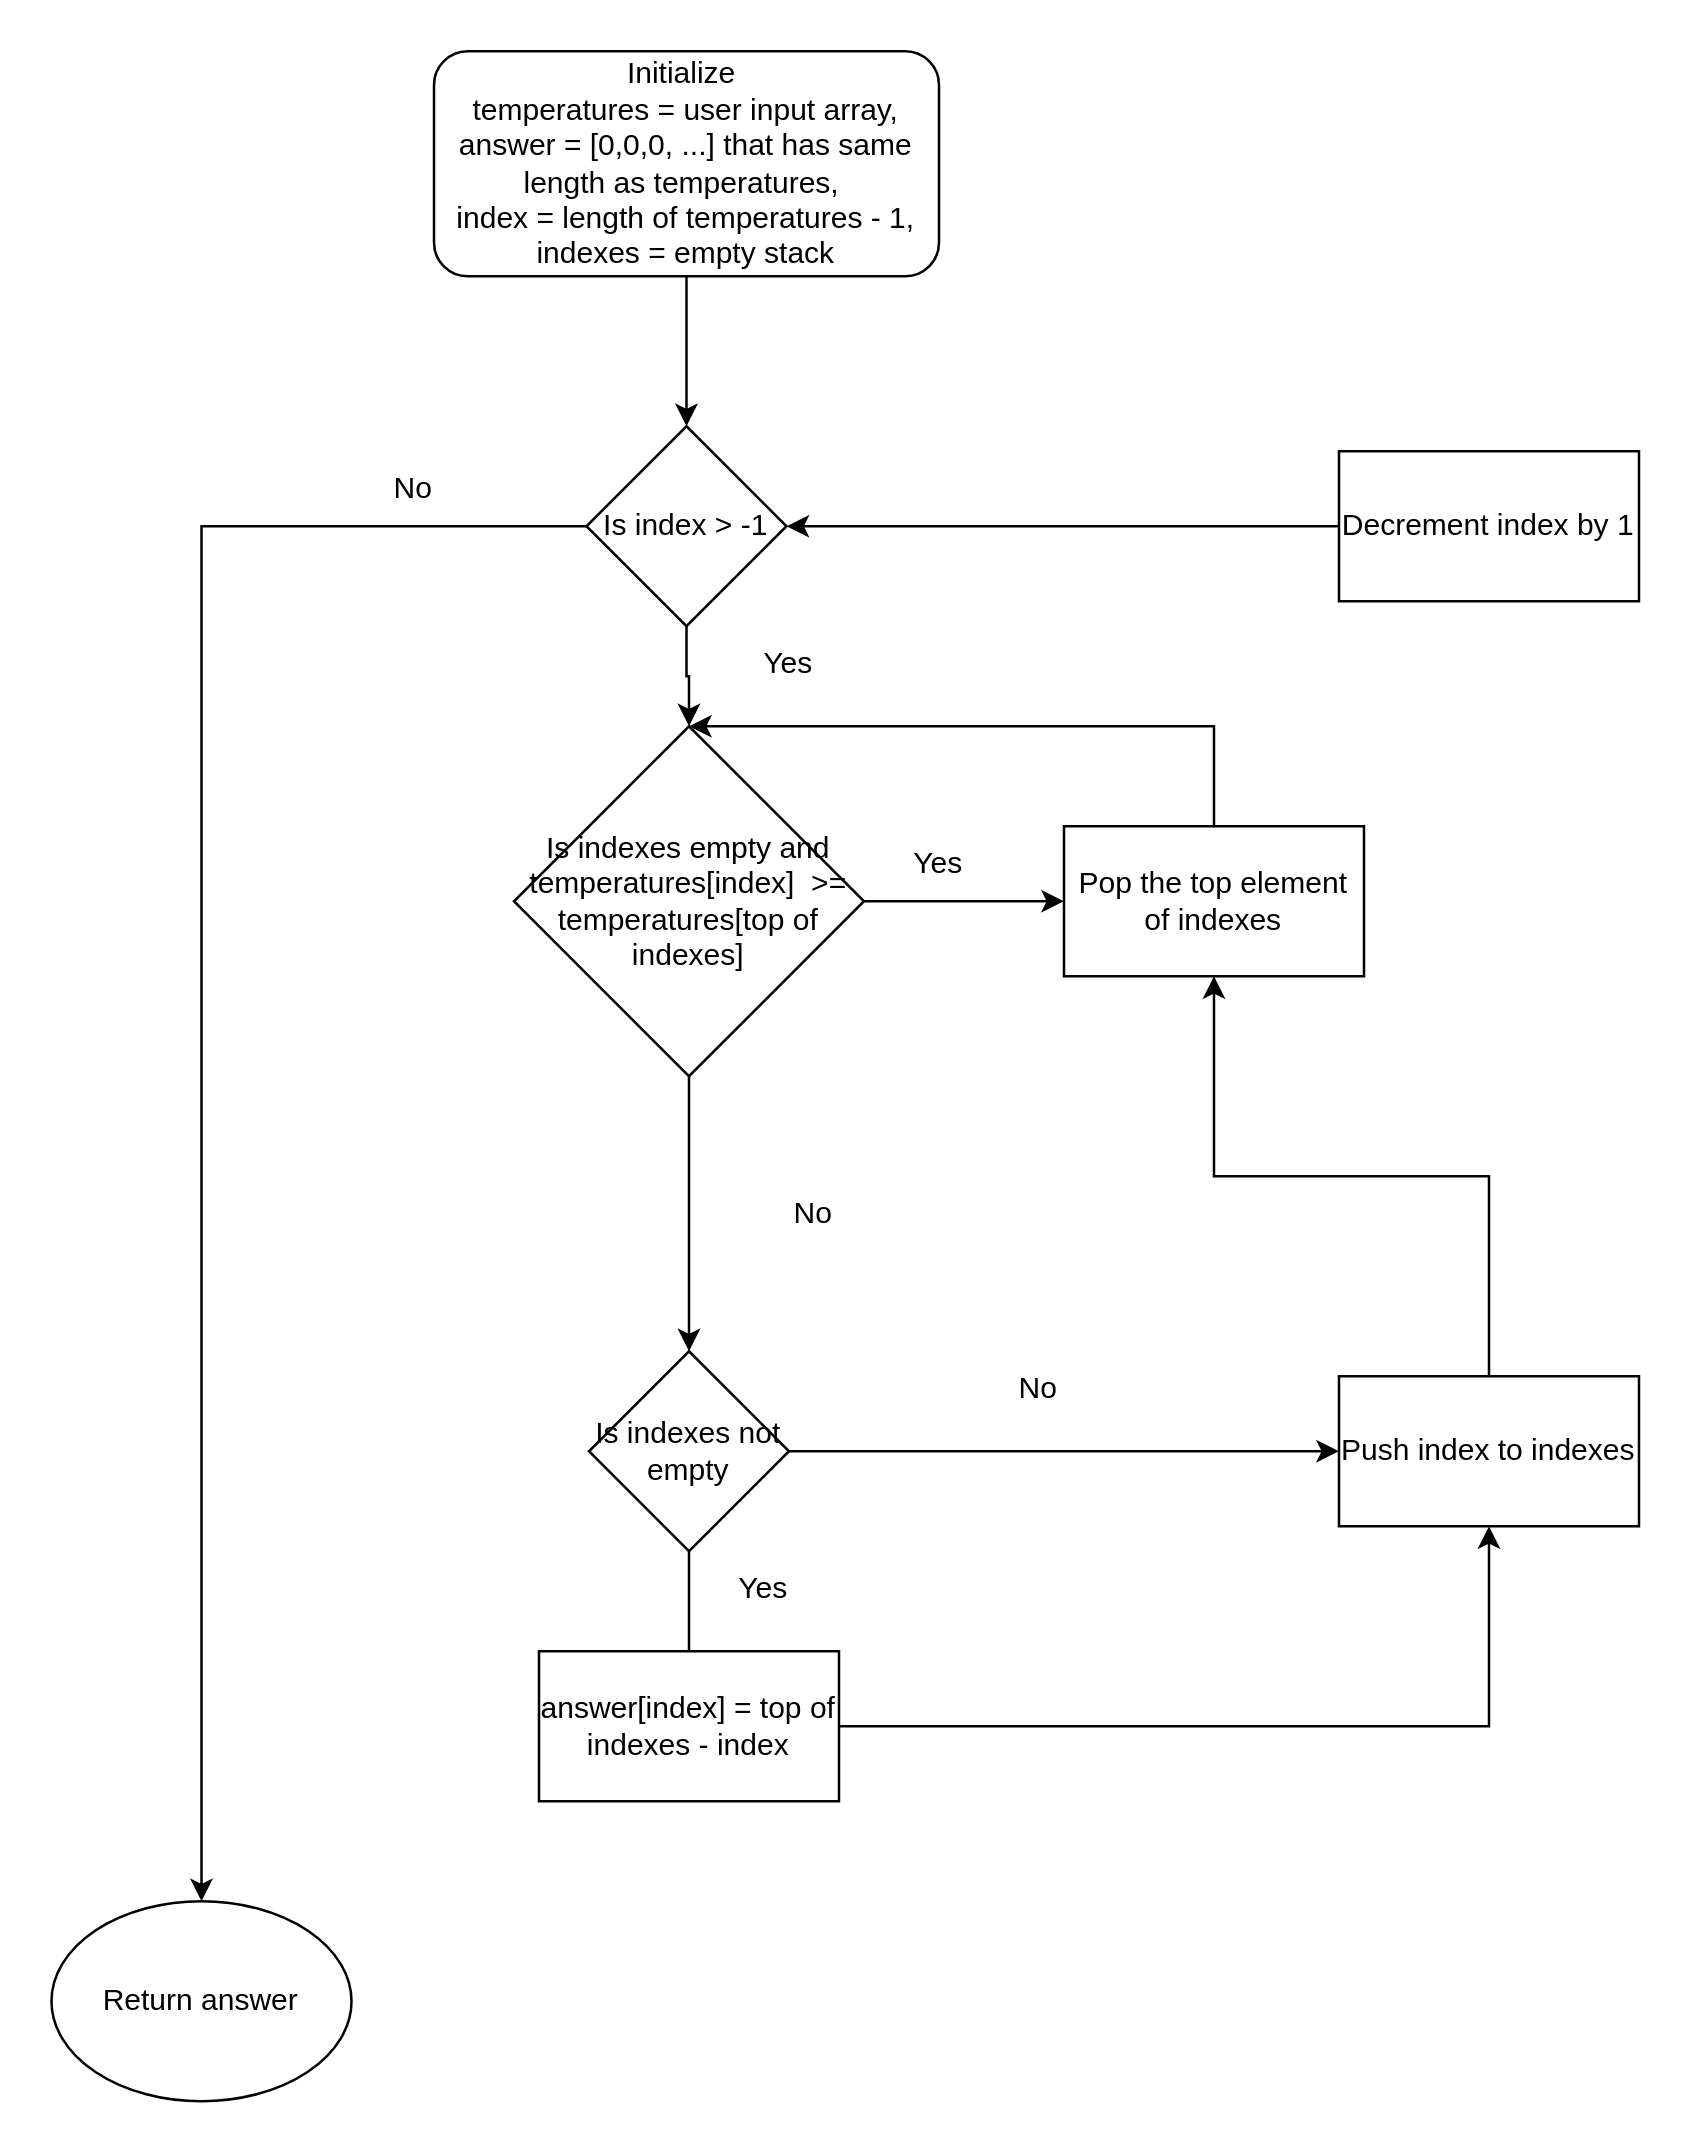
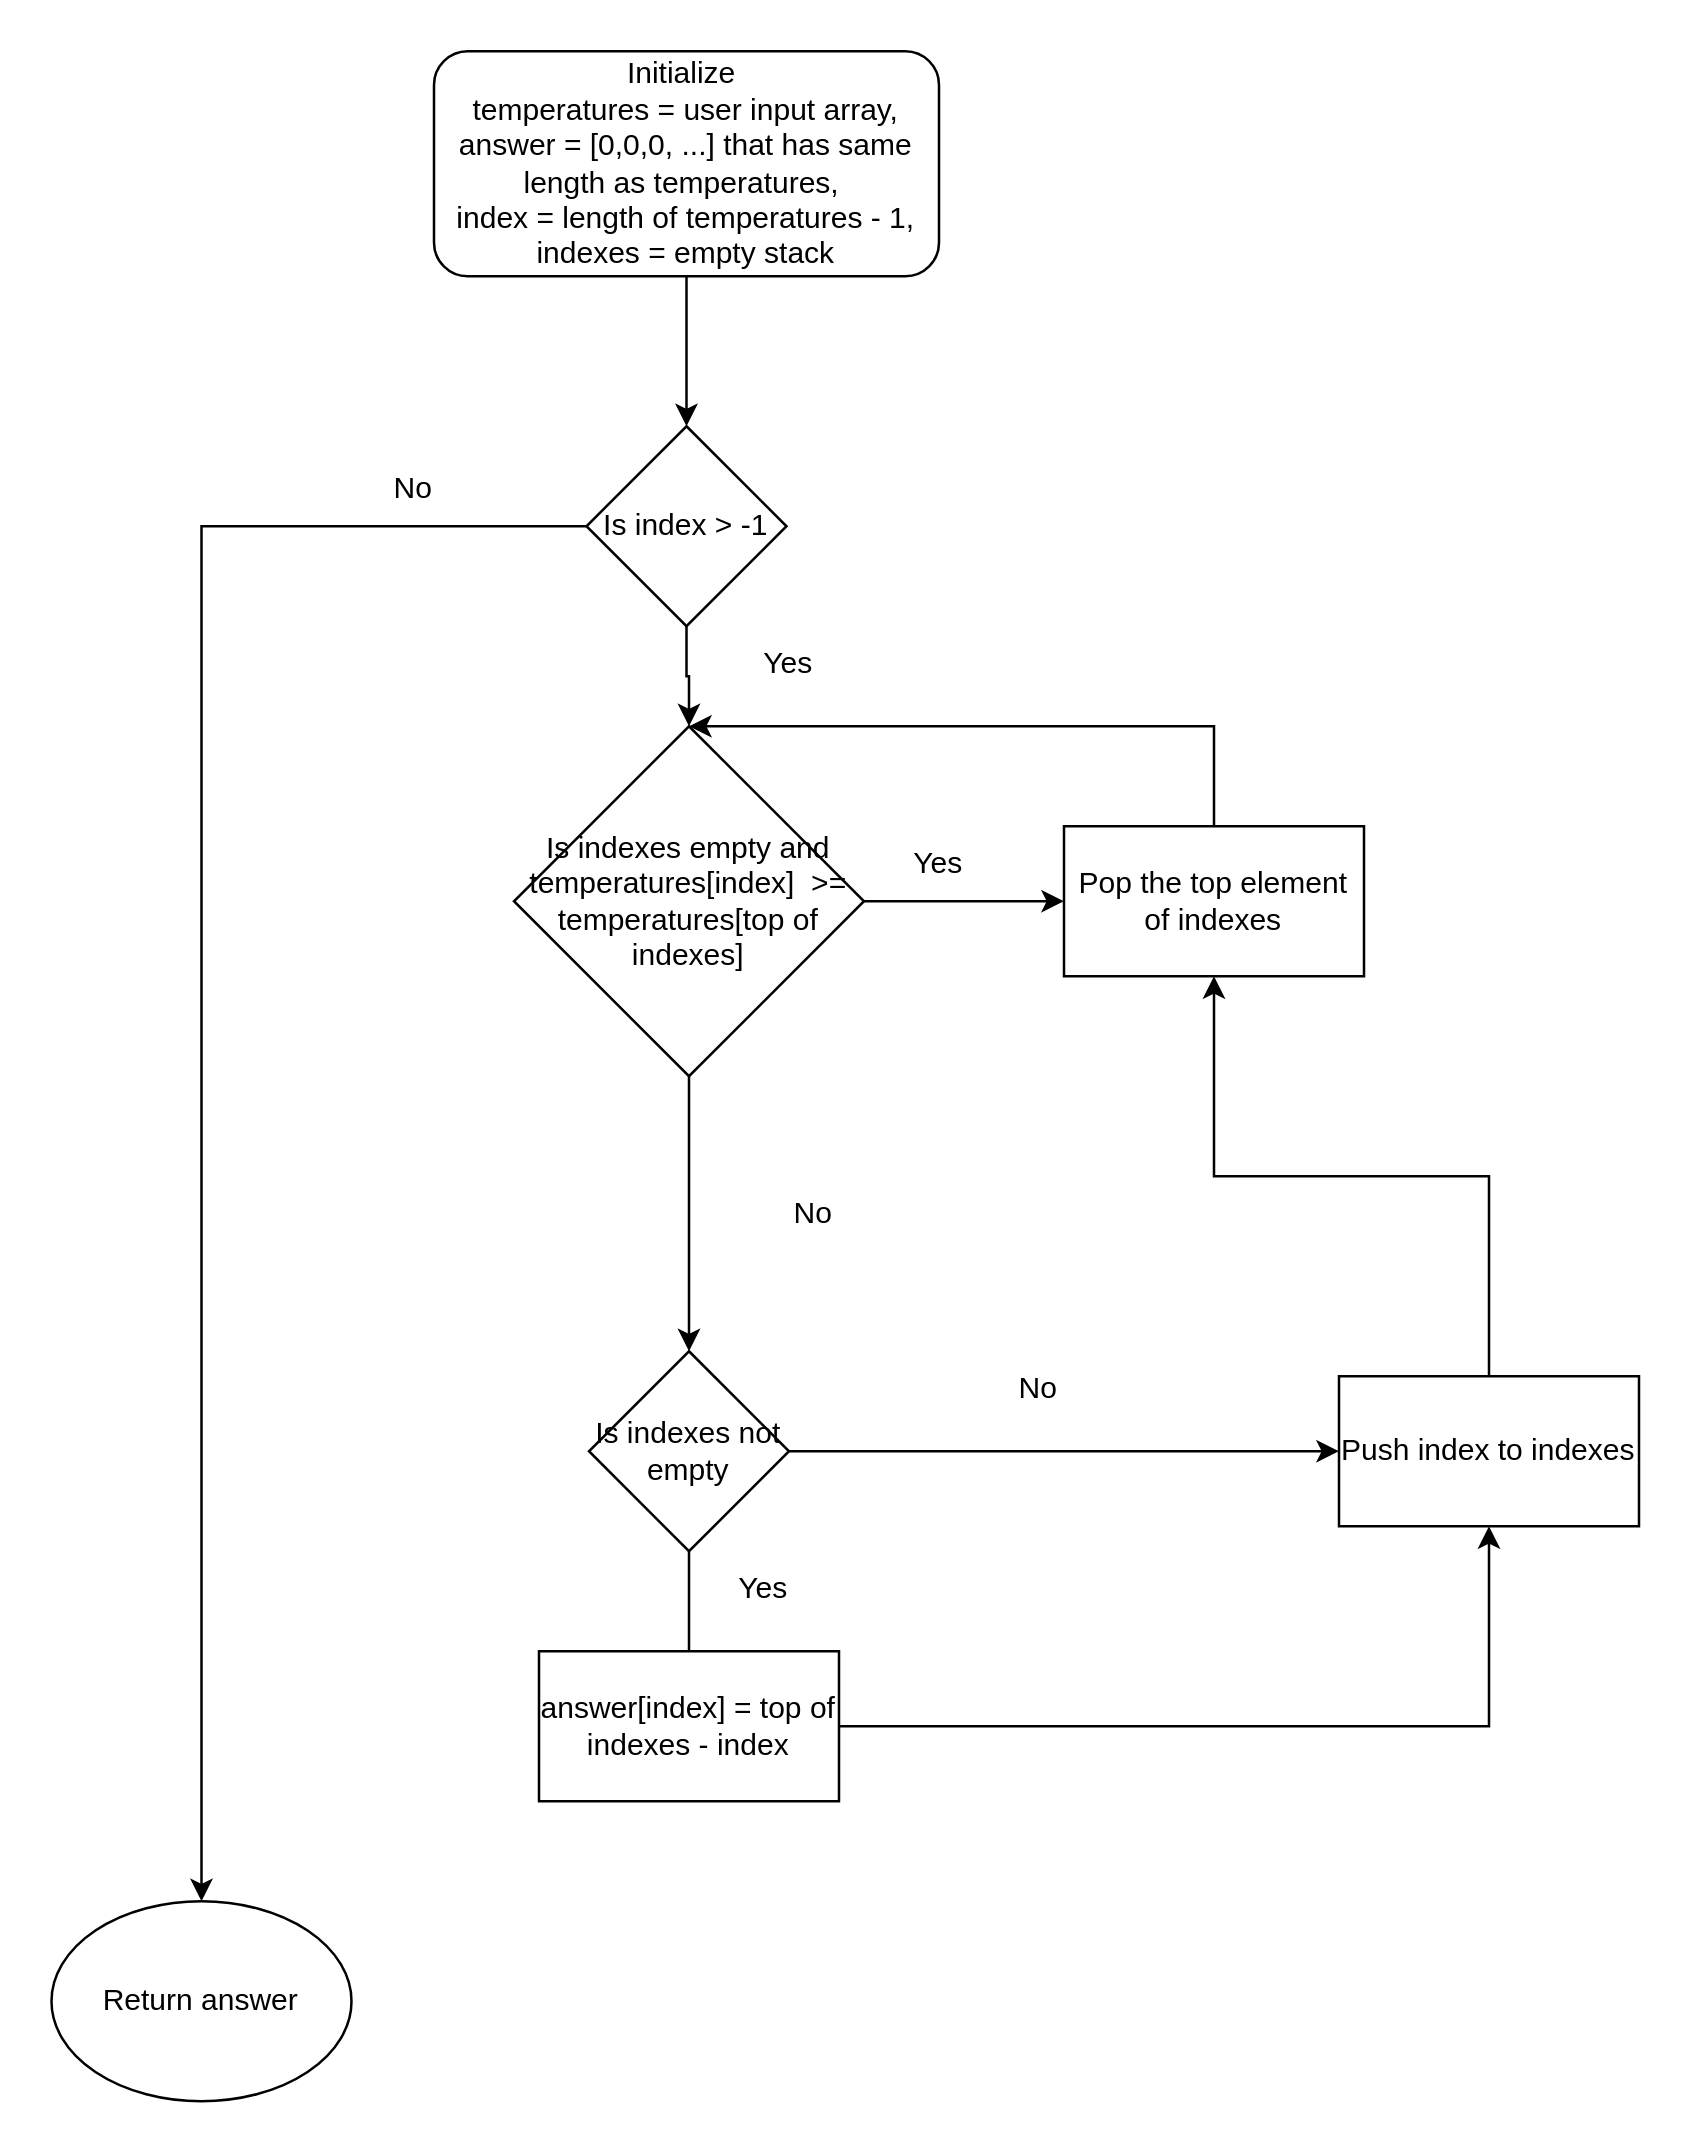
(1070, 526) -> none
(1489, 526) -> none
